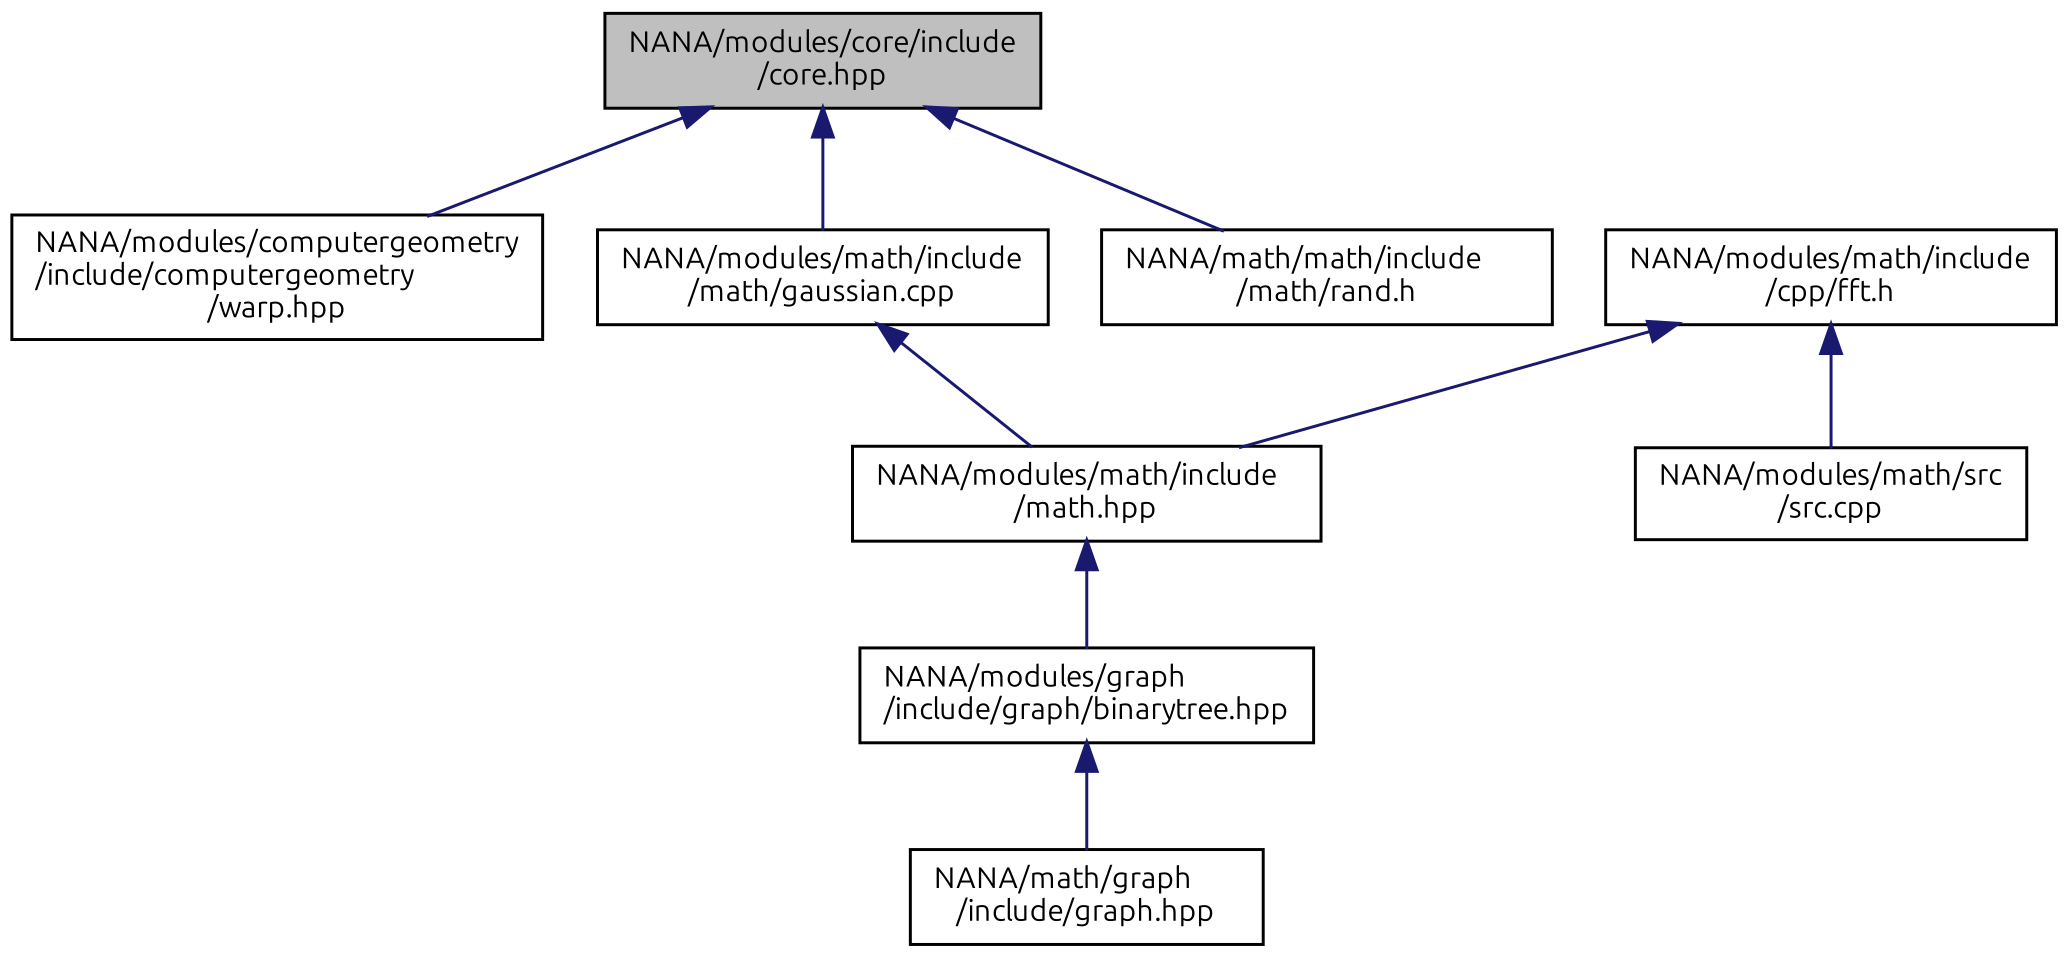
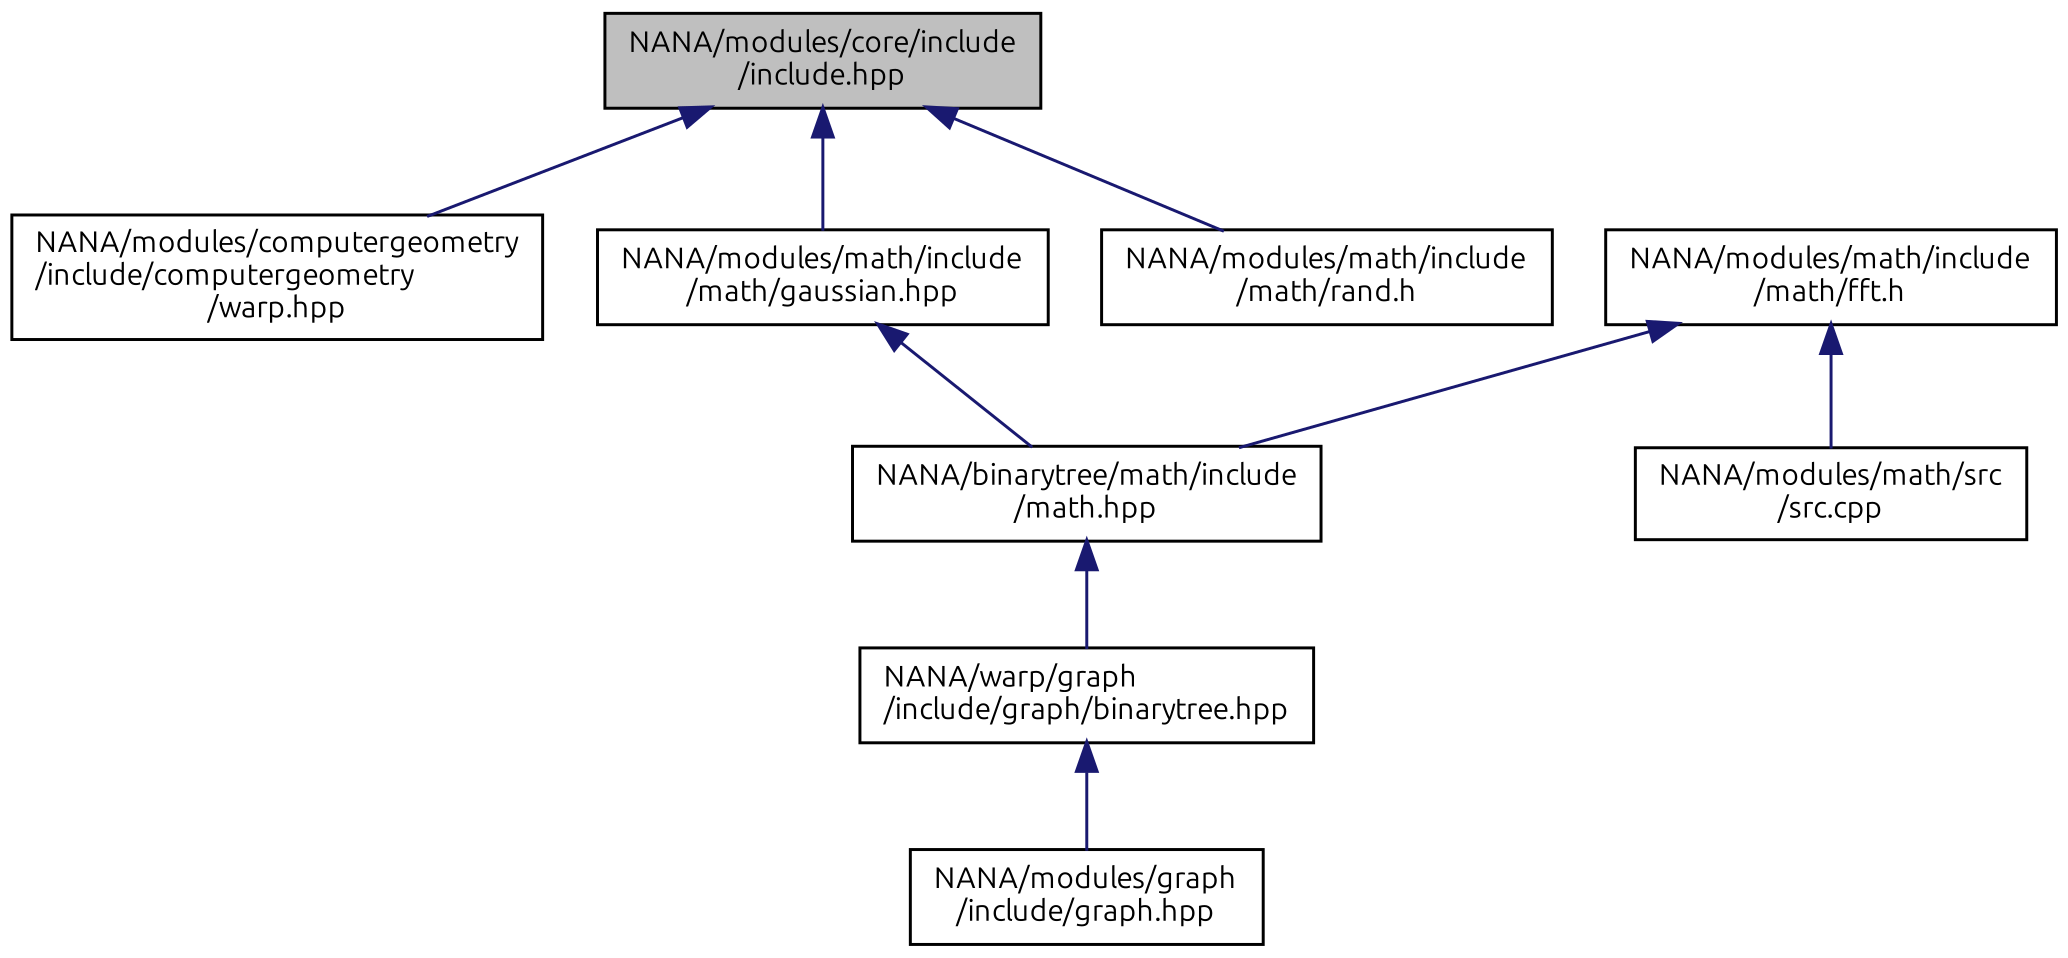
(823, 61) -> (823, 61)
(823, 277) -> (823, 277)
(1327, 277) -> (1327, 277)
(1831, 277) -> (1831, 277)
(1087, 494) -> (1087, 494)
(1087, 695) -> (1087, 695)
(1087, 897) -> (1087, 897)
